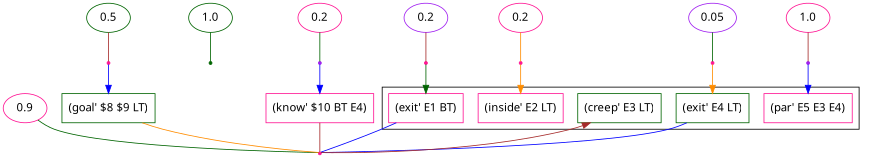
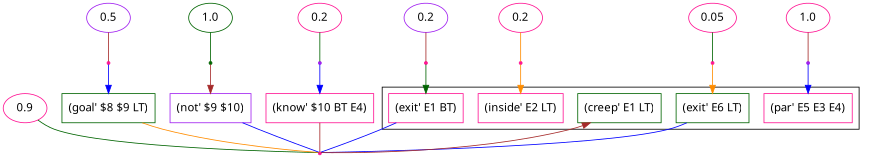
(109, 18) -> (109, 18)
(713, 18) -> (713, 18)
none -> (211, 108)
(619, 108) -> (619, 108)
(713, 108) -> (713, 108)
